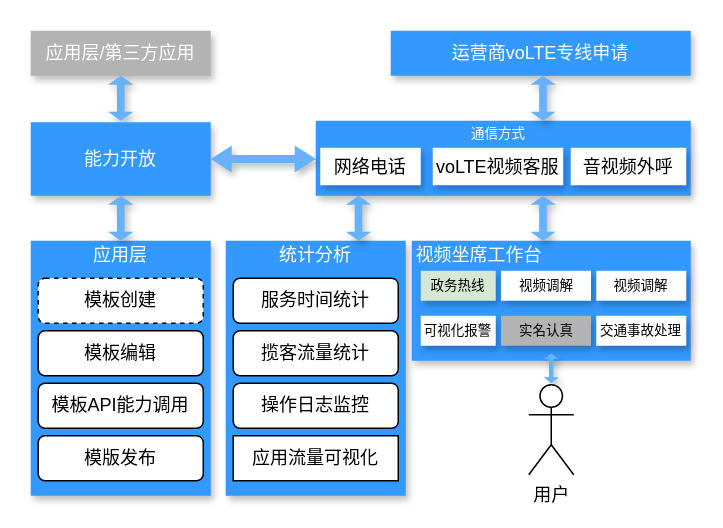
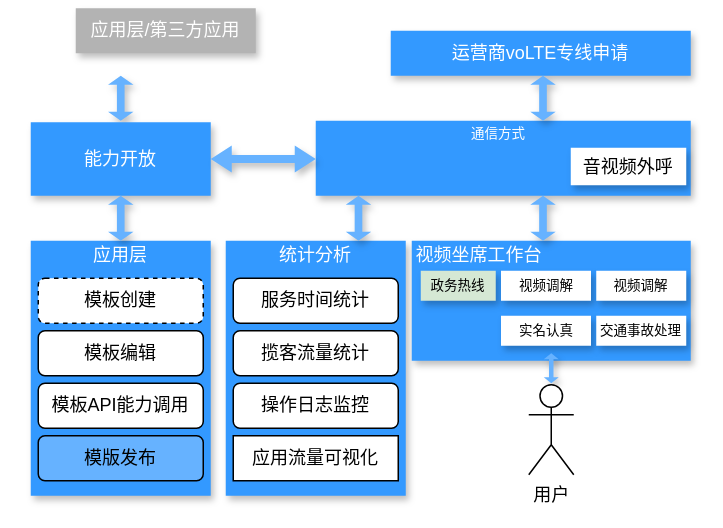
(121, 53) -> (166, 31)
(371, 167) -> none
(498, 167) -> none
(458, 331) -> none
(546, 331) -> (546, 331)
(121, 458) -> (121, 458)
